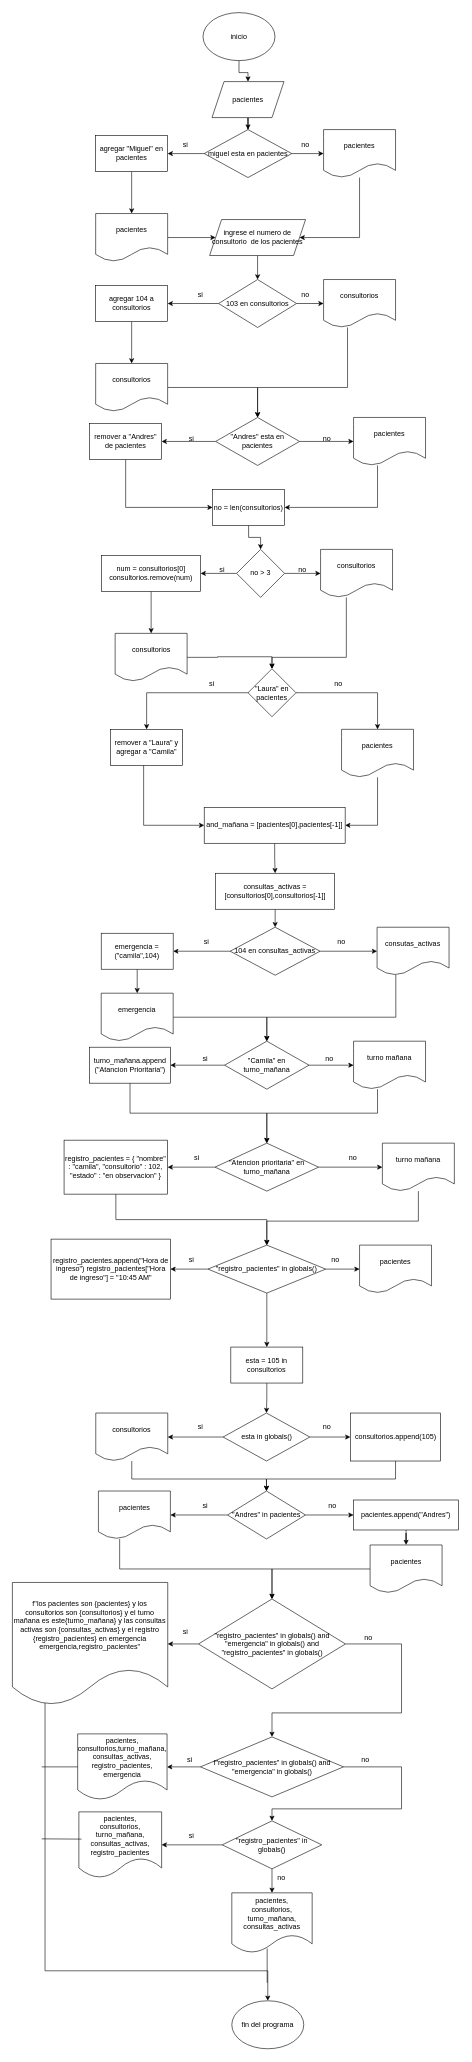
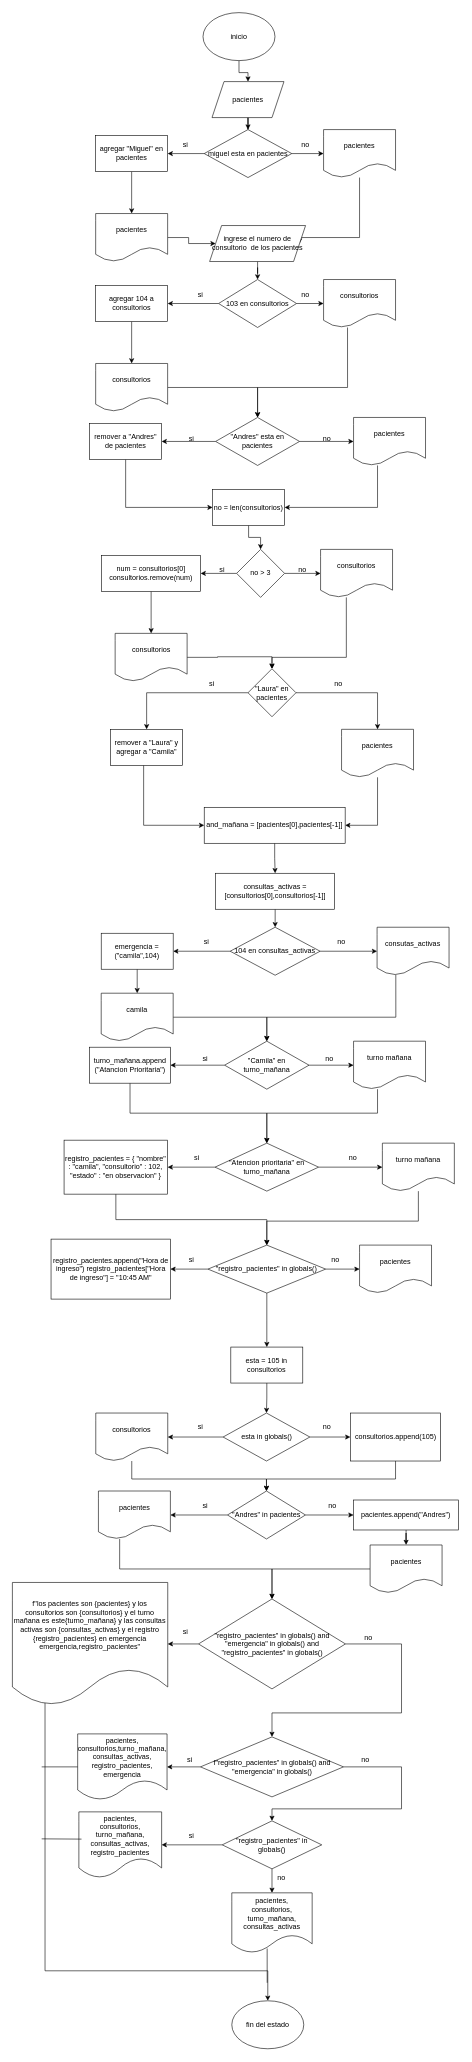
(258, 237) -> (258, 243)
(137, 1010) -> (137, 1010)
(268, 2025) -> (268, 2025)
